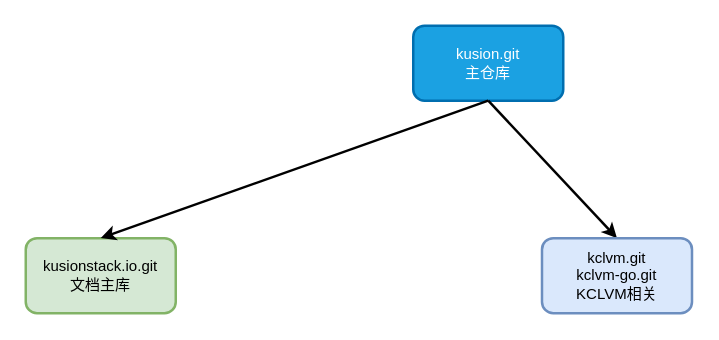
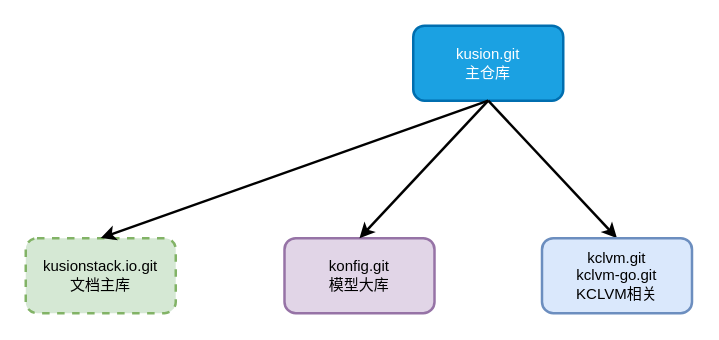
none -> (427, 166)
(101, 276) -> (101, 276)
none -> (359, 276)
